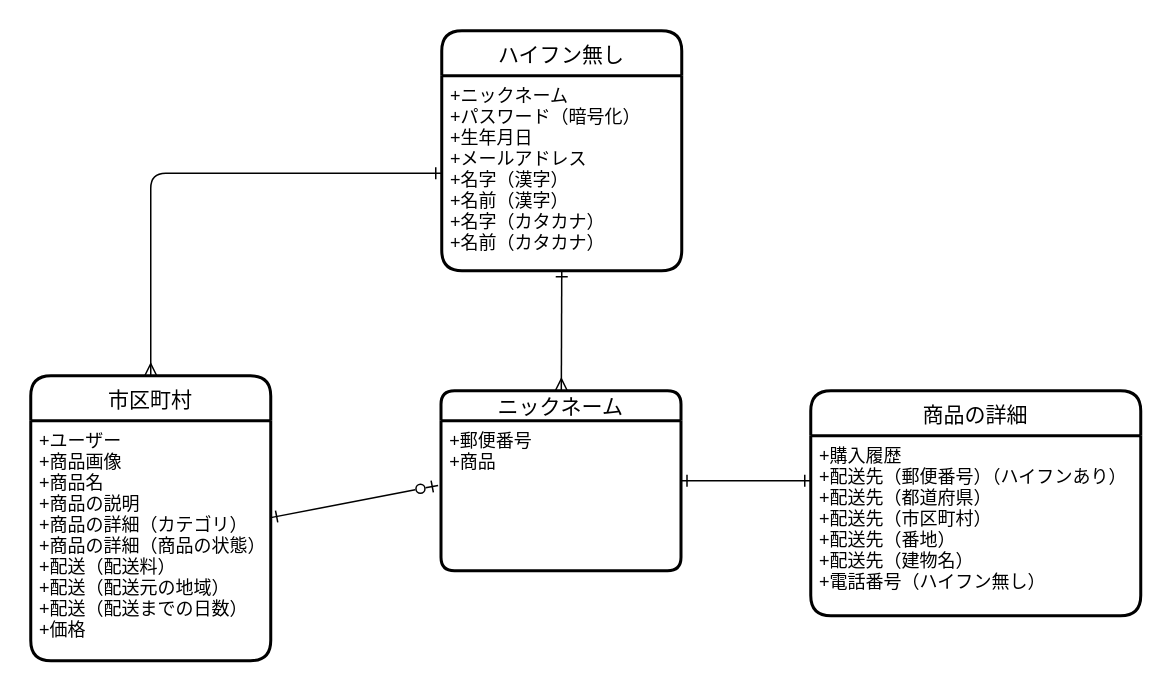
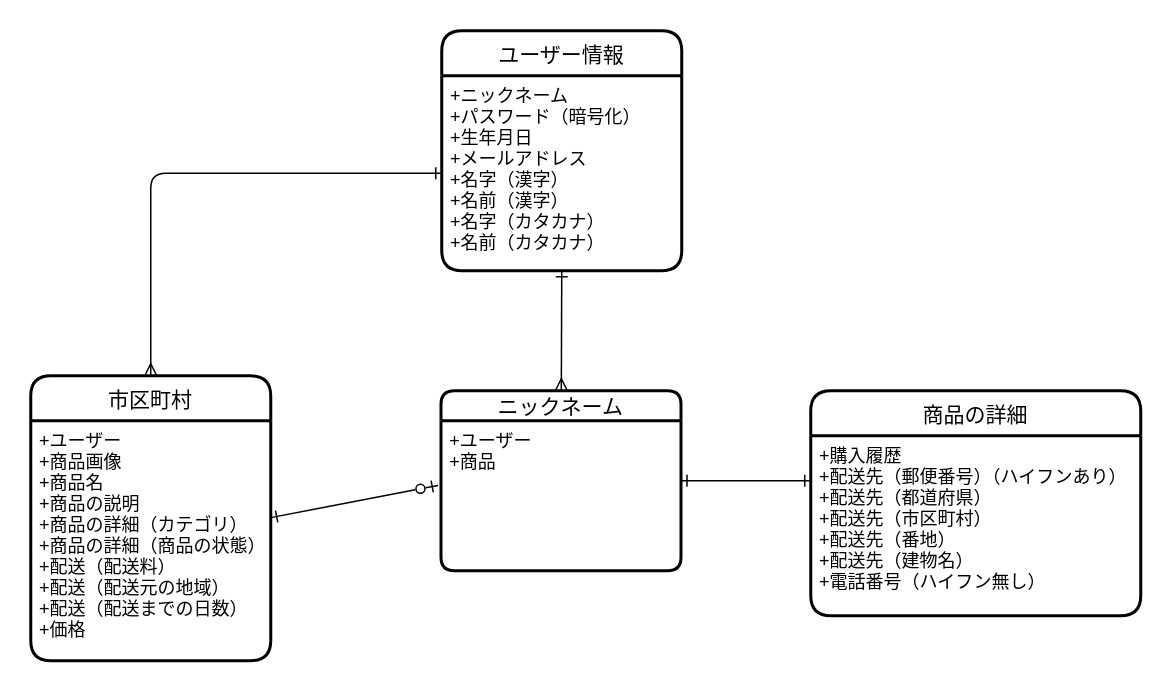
(561, 55) -> (561, 55)
(490, 441) -> (490, 441)
